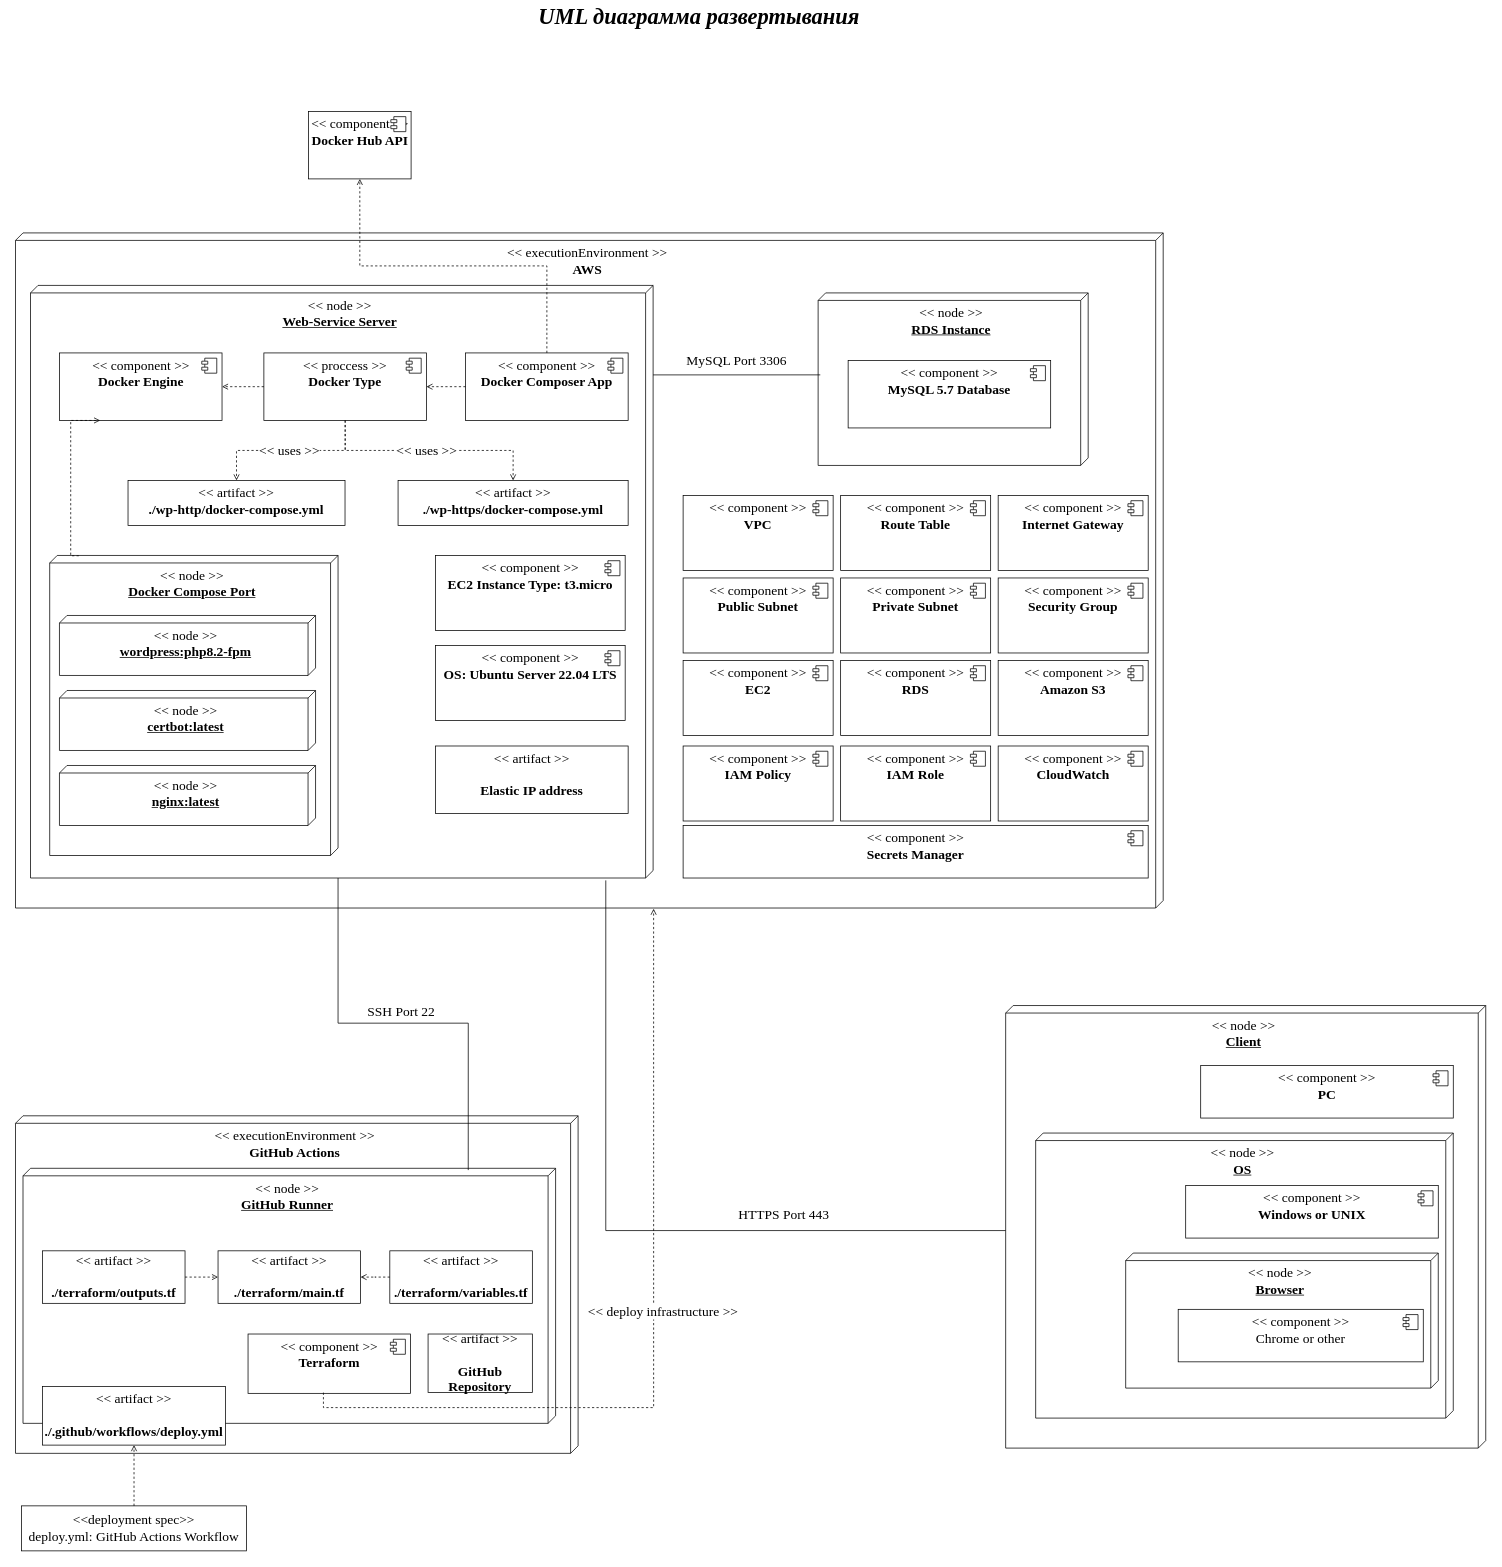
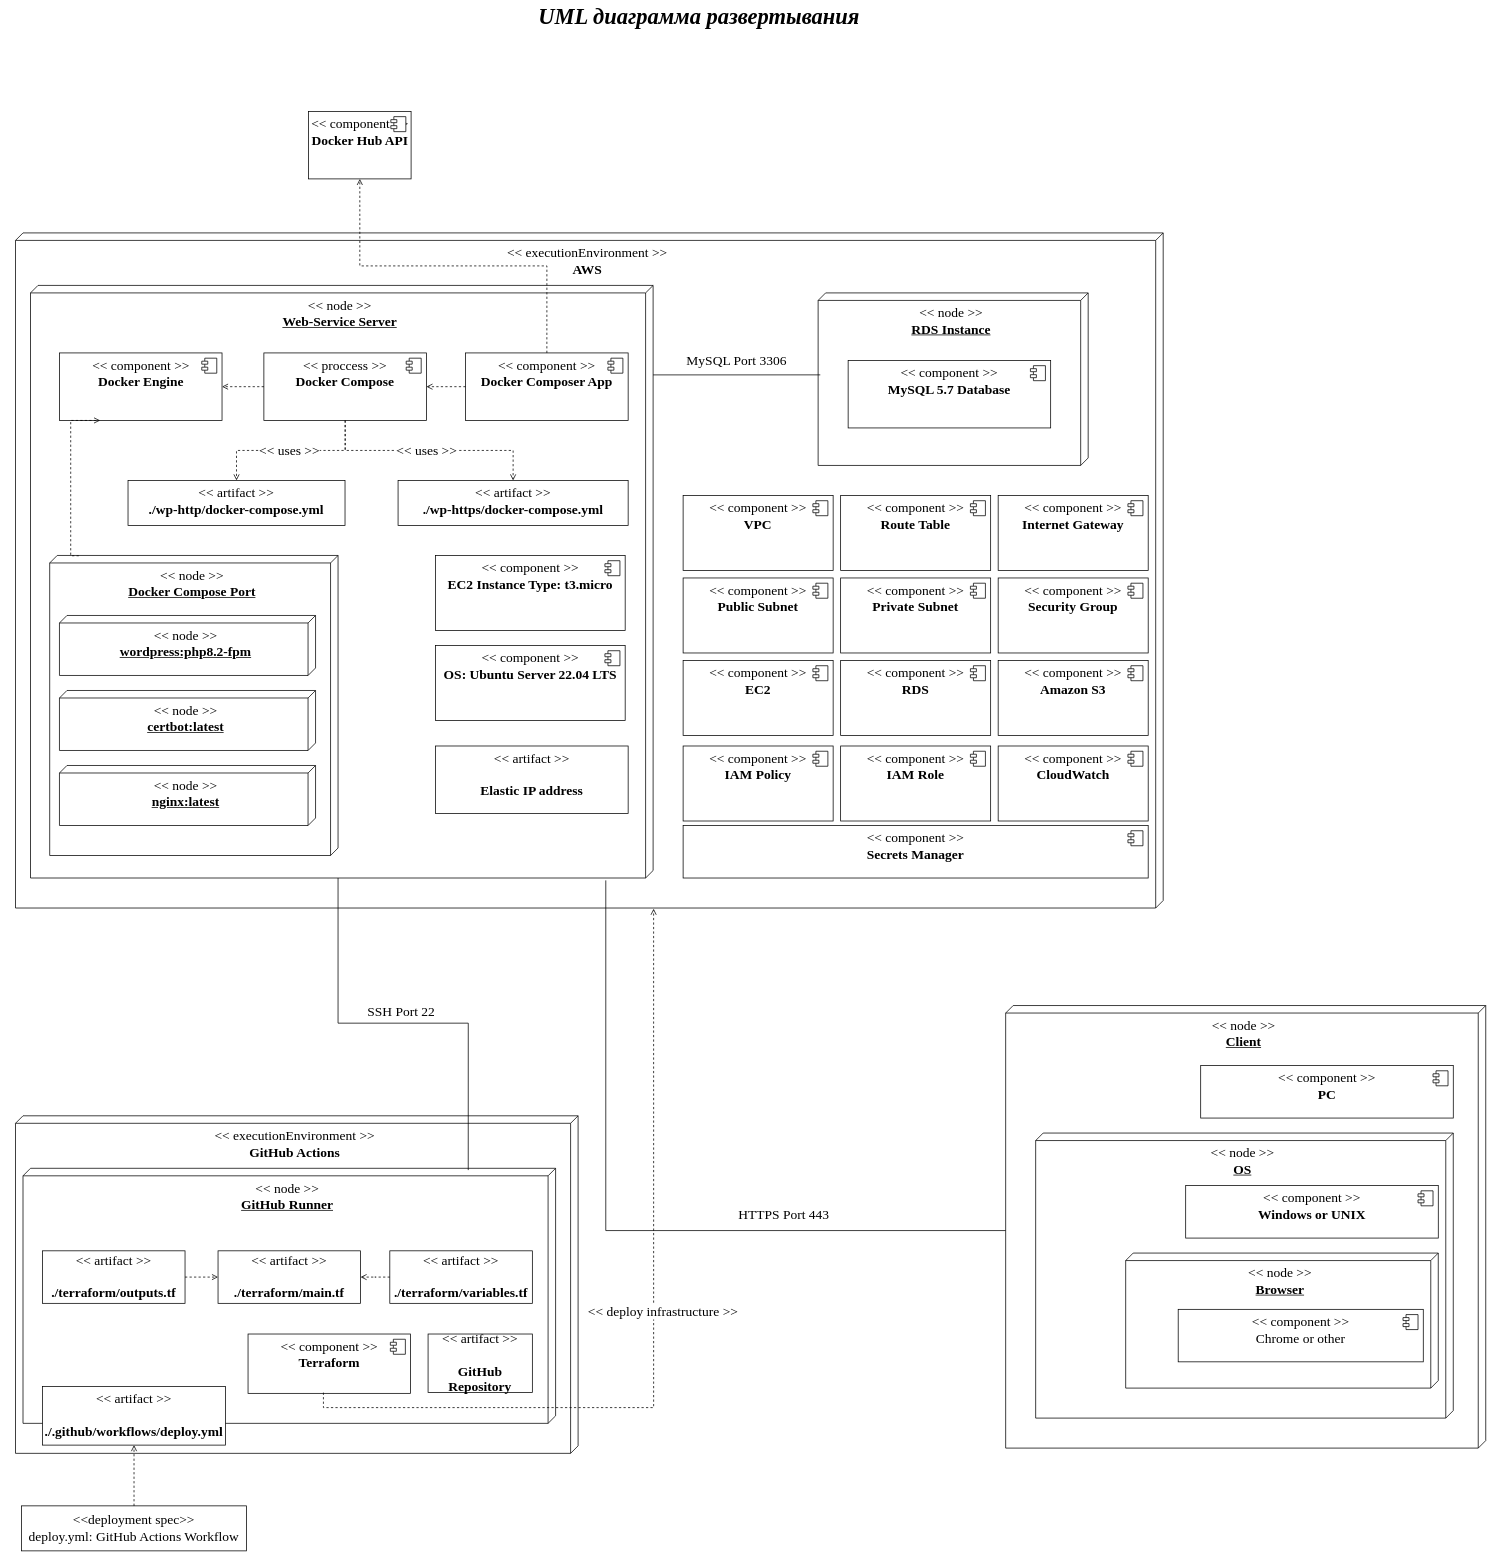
(345, 374) -> (345, 374)
